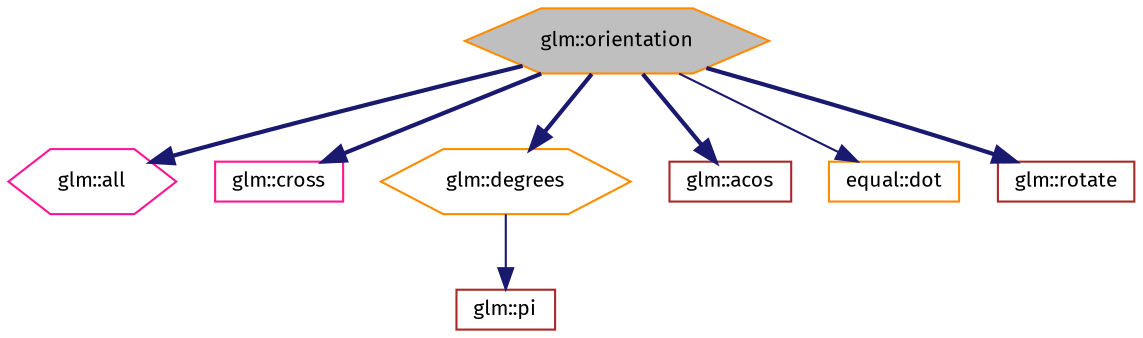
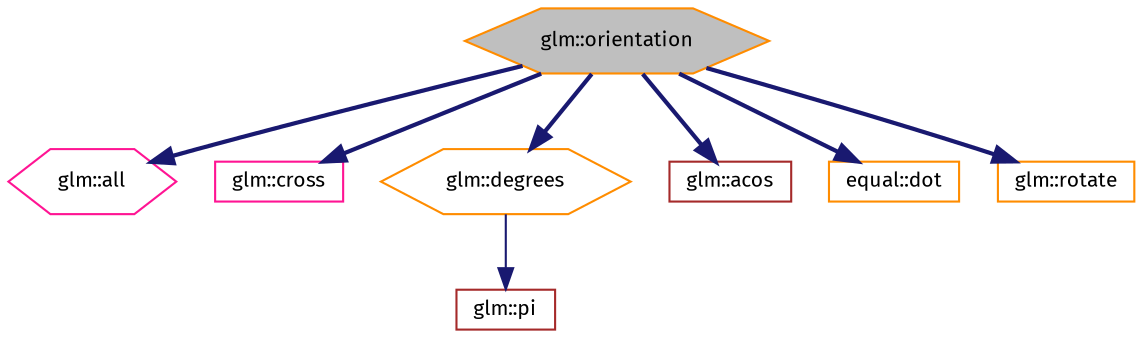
(759, 113) -> (759, 113)
(1066, 182) -> (1066, 182)
